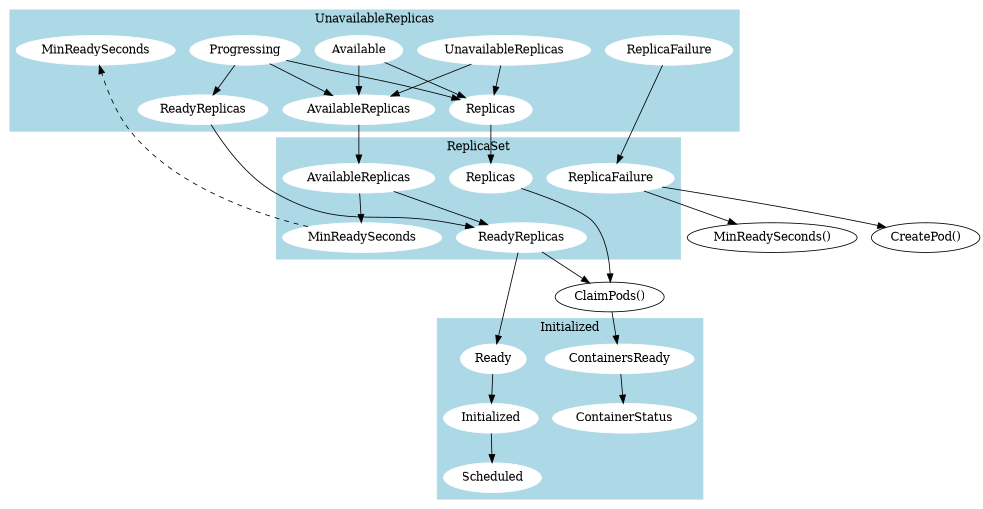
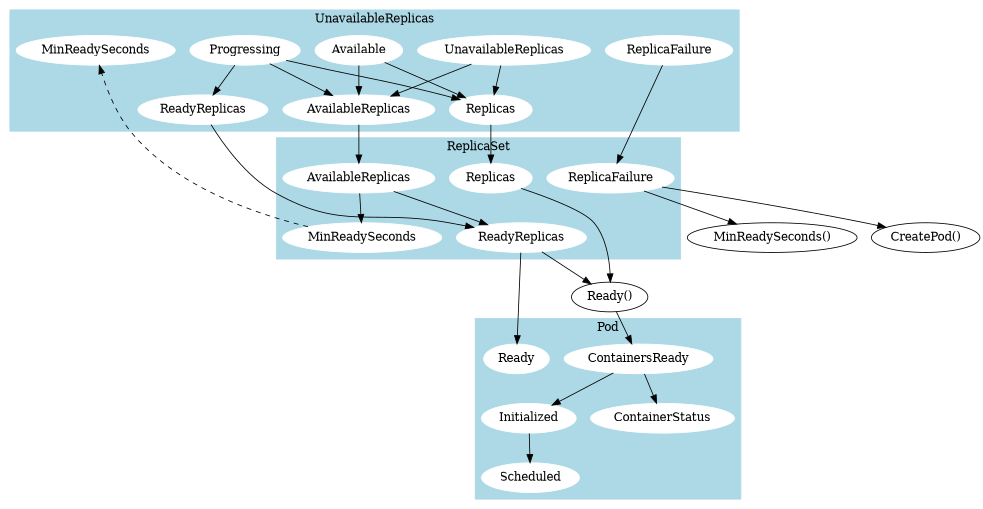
(610, 297) -> (610, 297)
(570, 328) -> (608, 328)
(492, 385) -> (586, 387)
